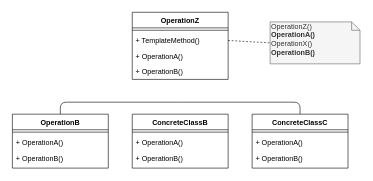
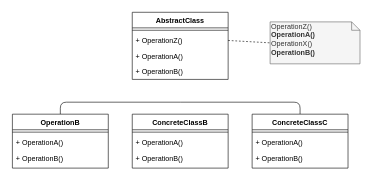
(180, 20) -> (180, 20)
(170, 41) -> (162, 41)
